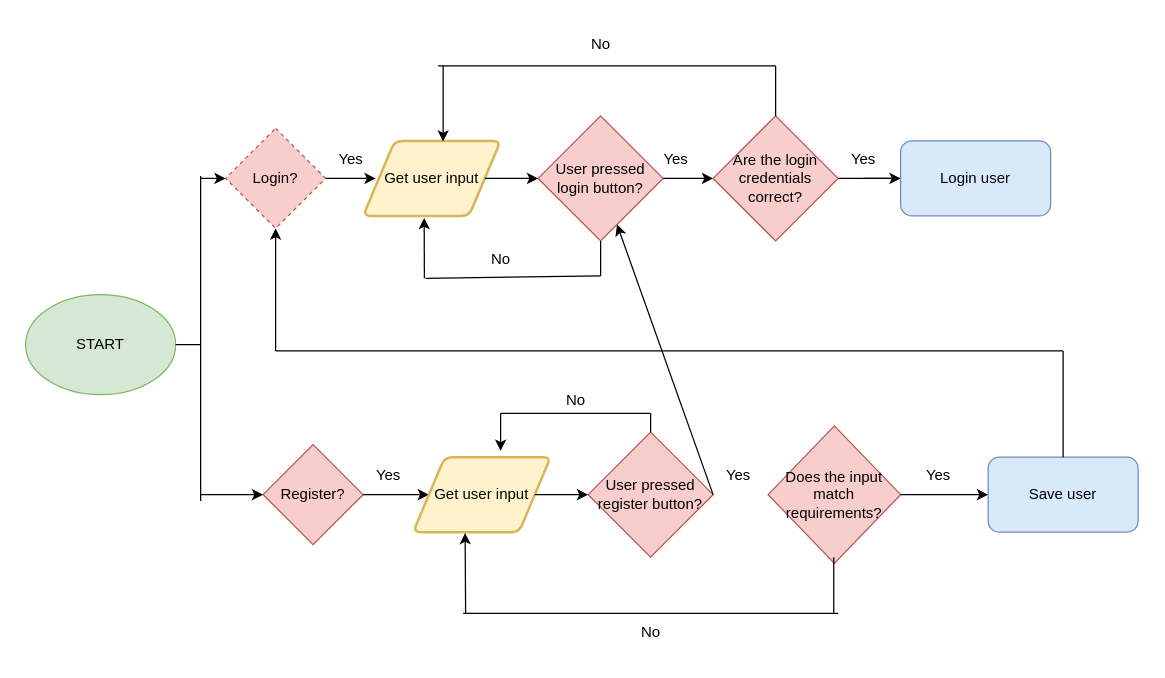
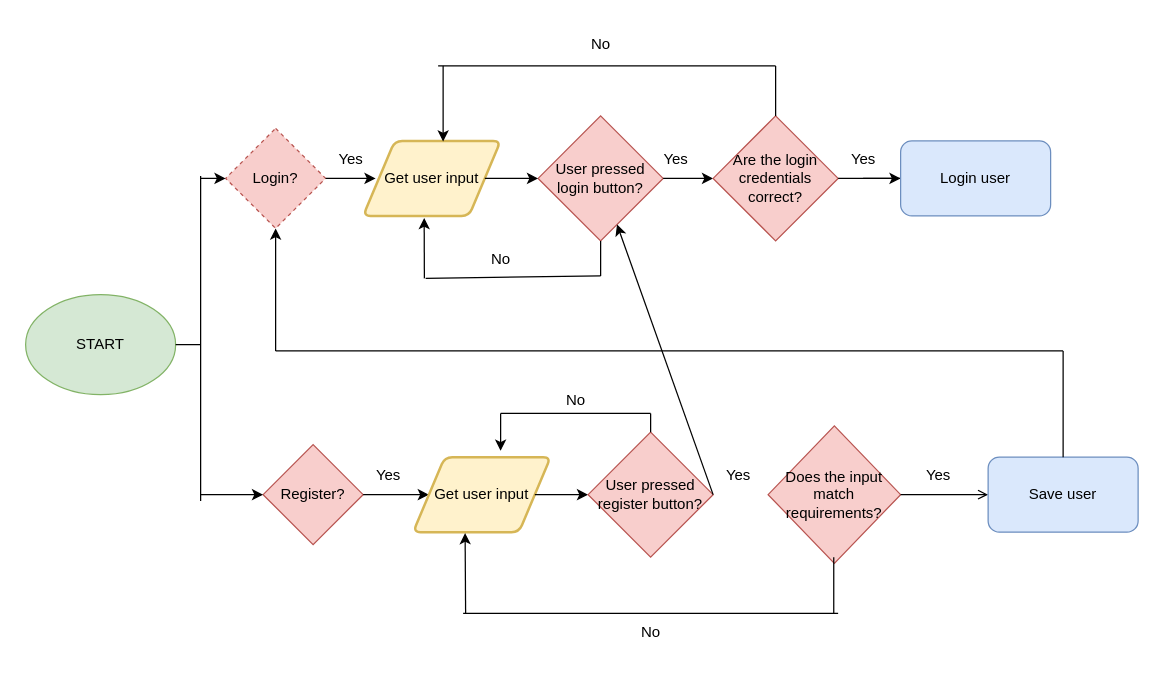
(978, 494) -> (980, 494)
